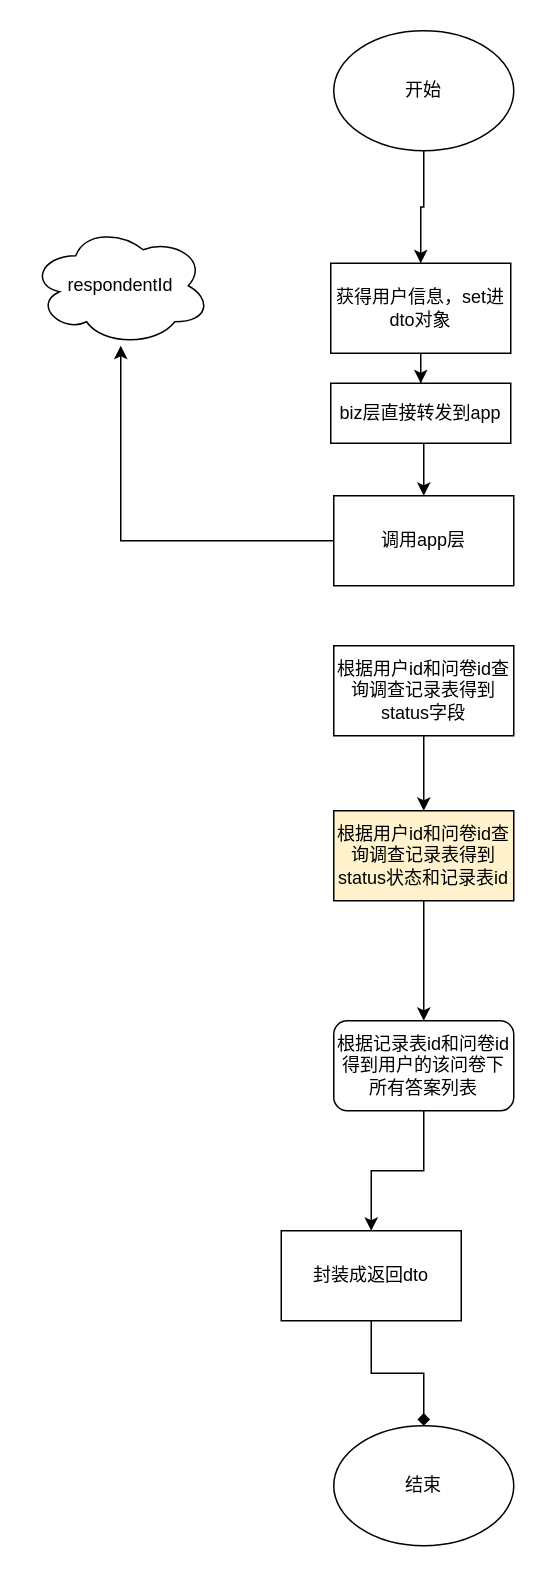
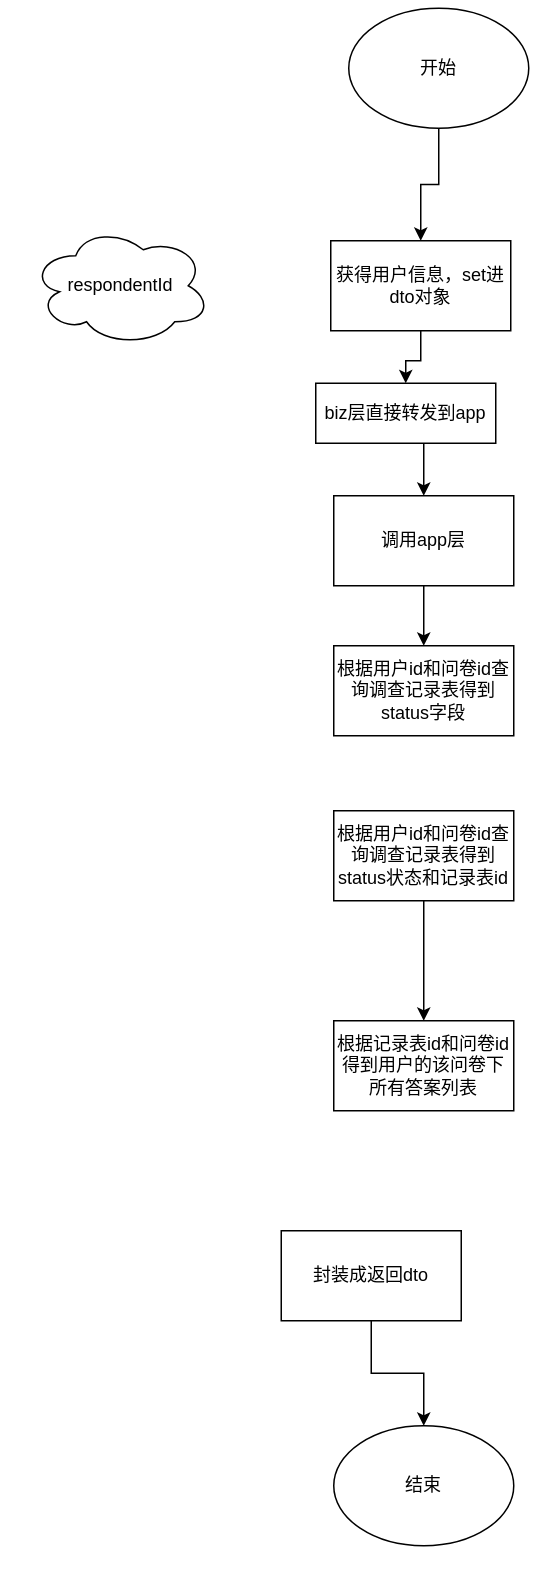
(424, 91) -> (439, 68)
(421, 308) -> (421, 286)
(421, 413) -> (406, 413)
(135, 541) -> (424, 611)
(424, 768) -> none
(424, 856) -> (424, 856)
(424, 1066) -> (424, 1066)
(403, 1171) -> none
(424, 1413) -> (424, 1414)
